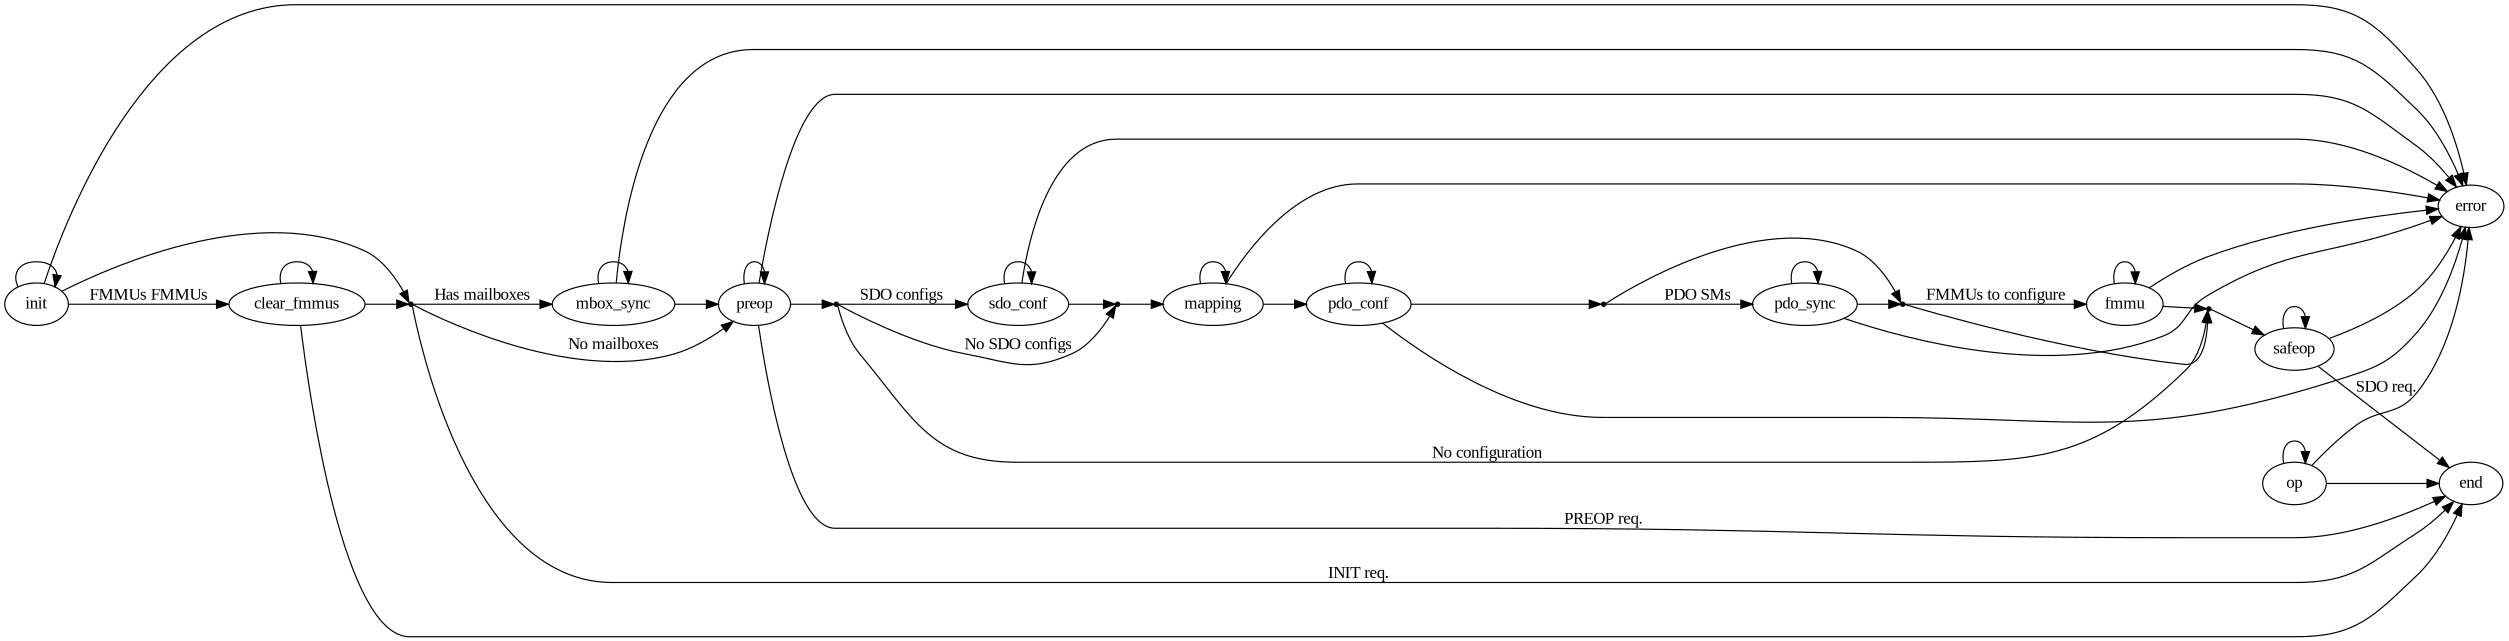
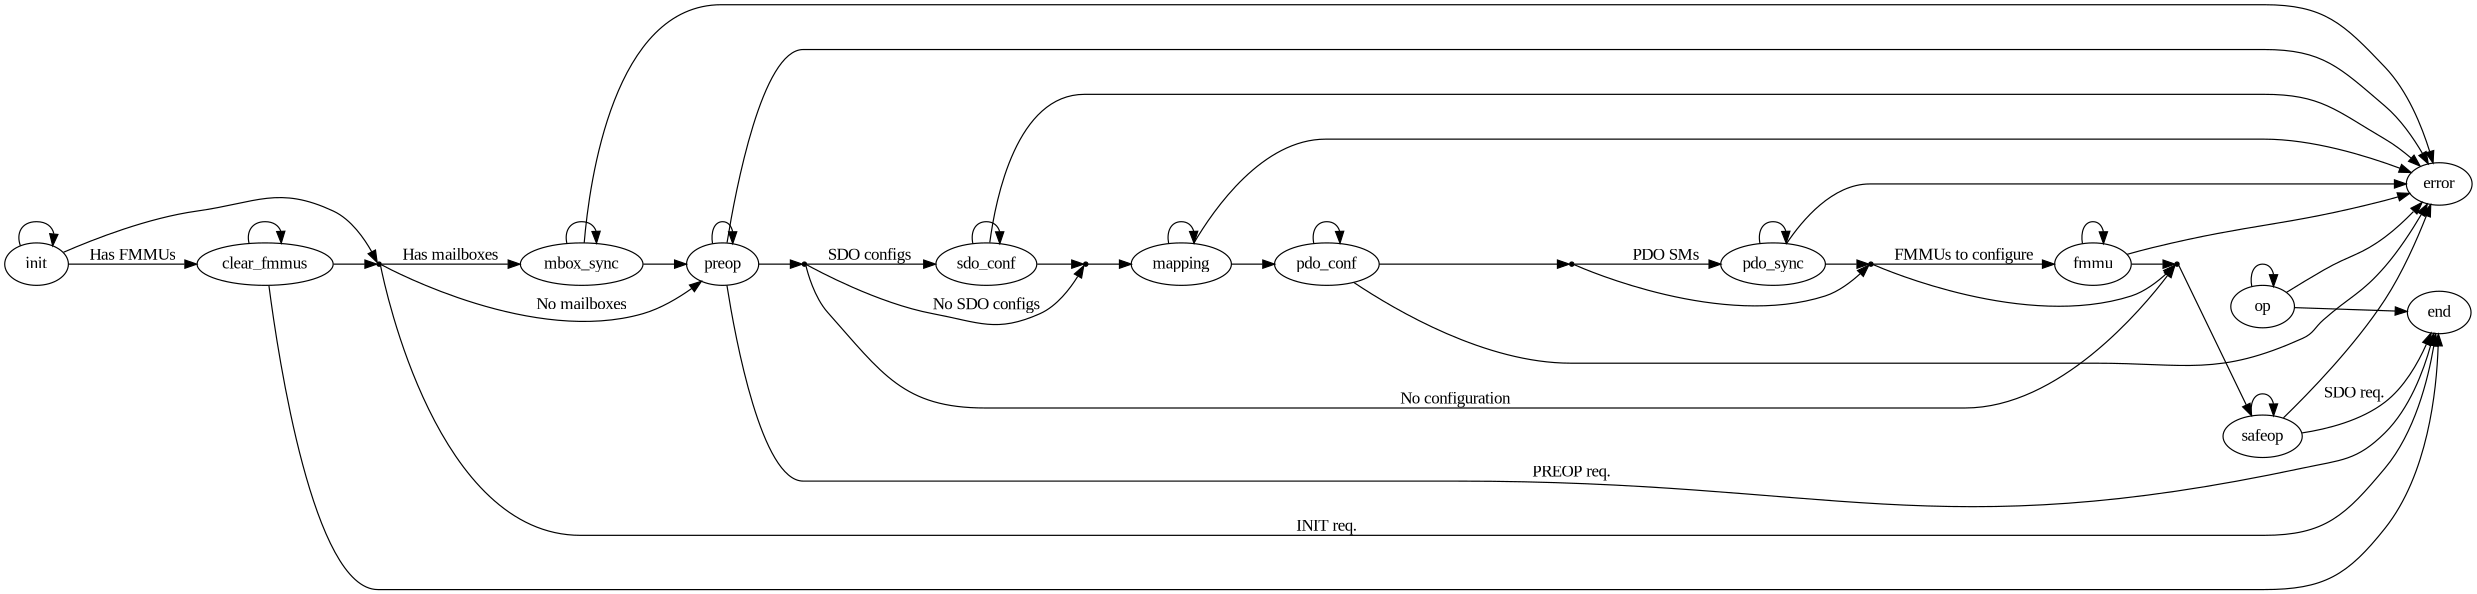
(1226, 5) -> none
(149, 295) -> (133, 255)
